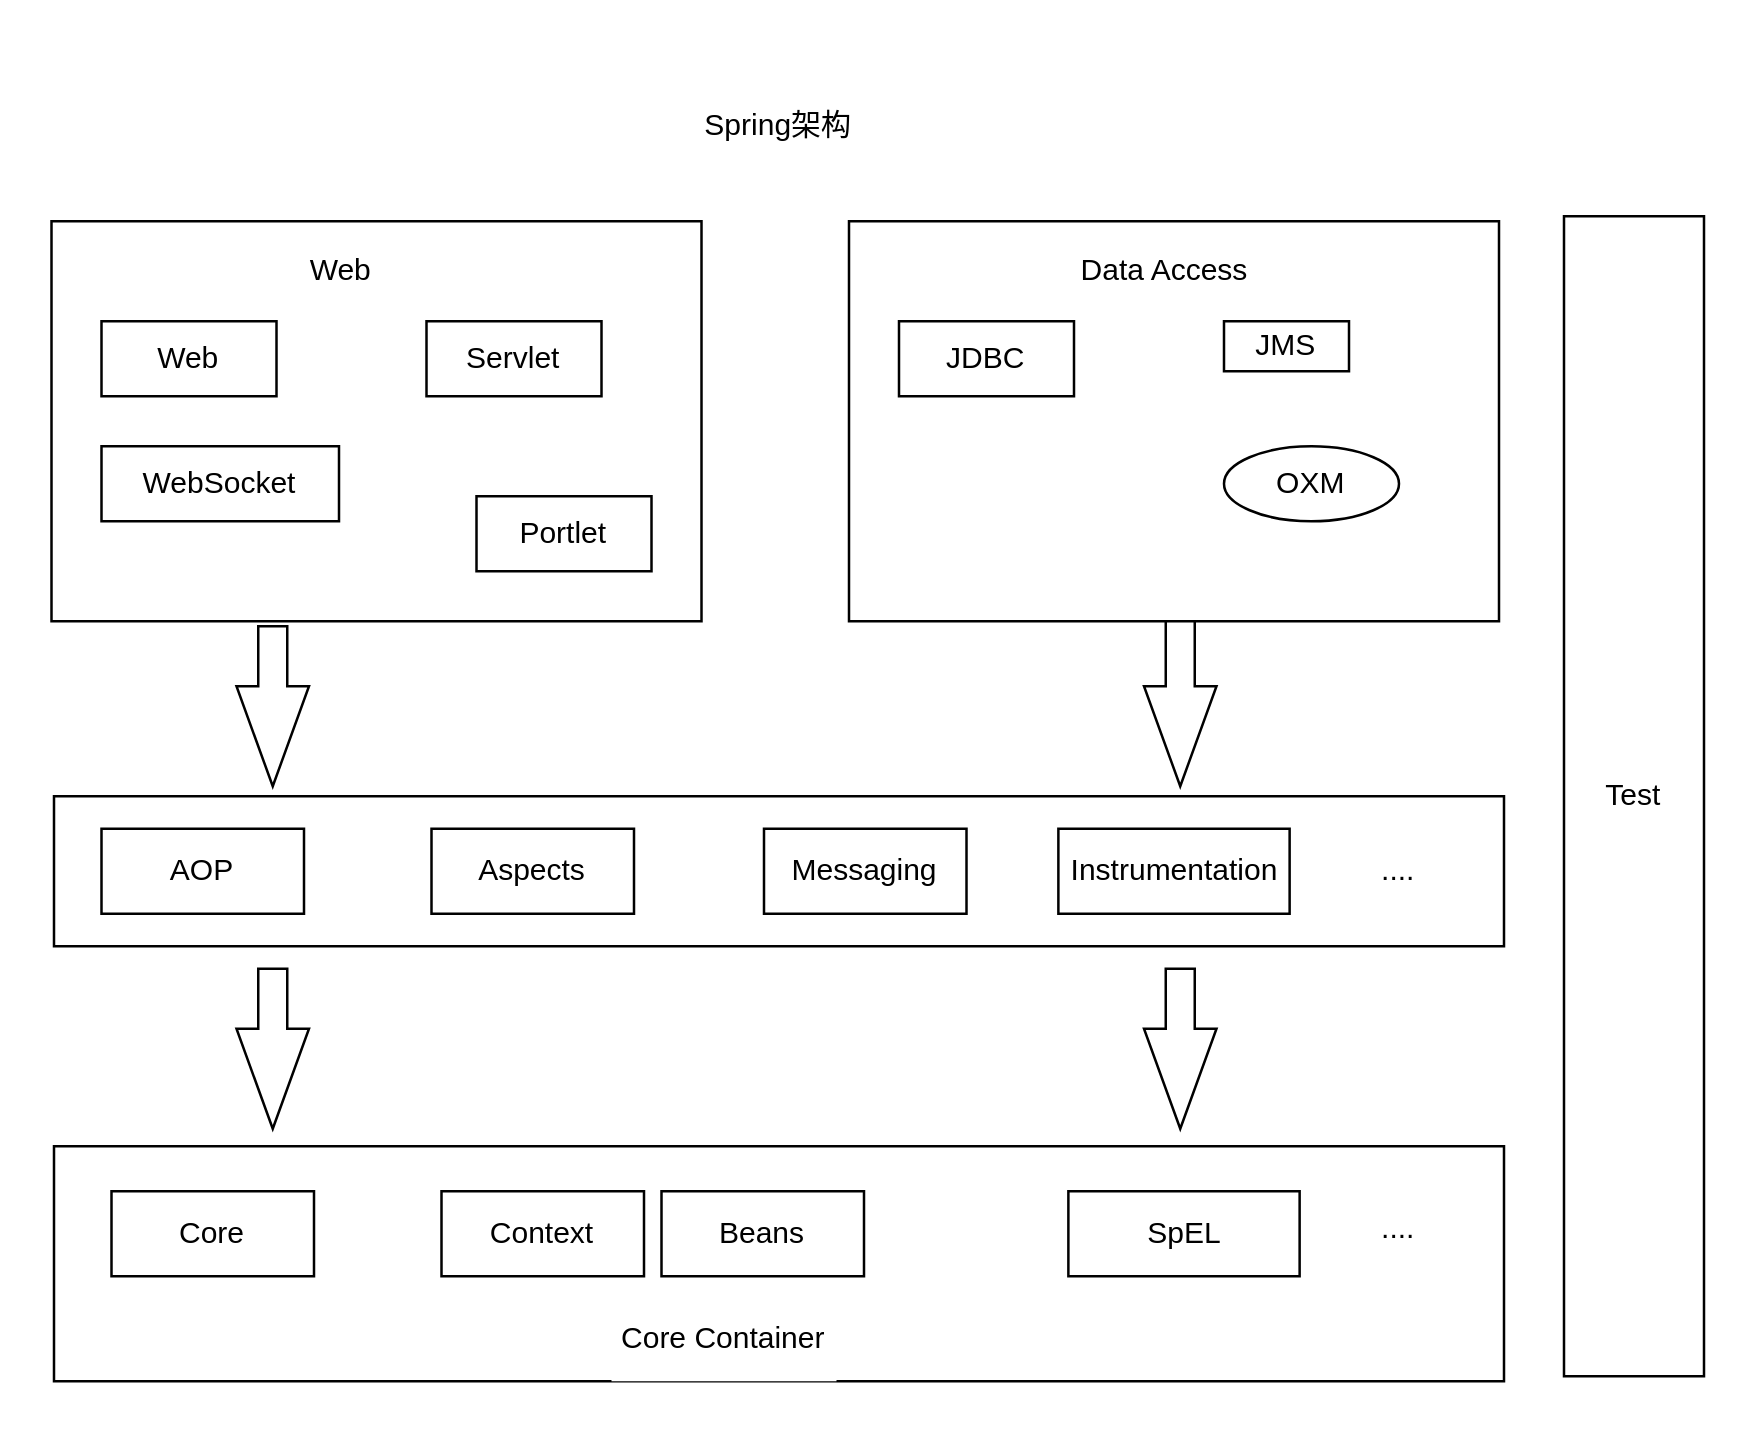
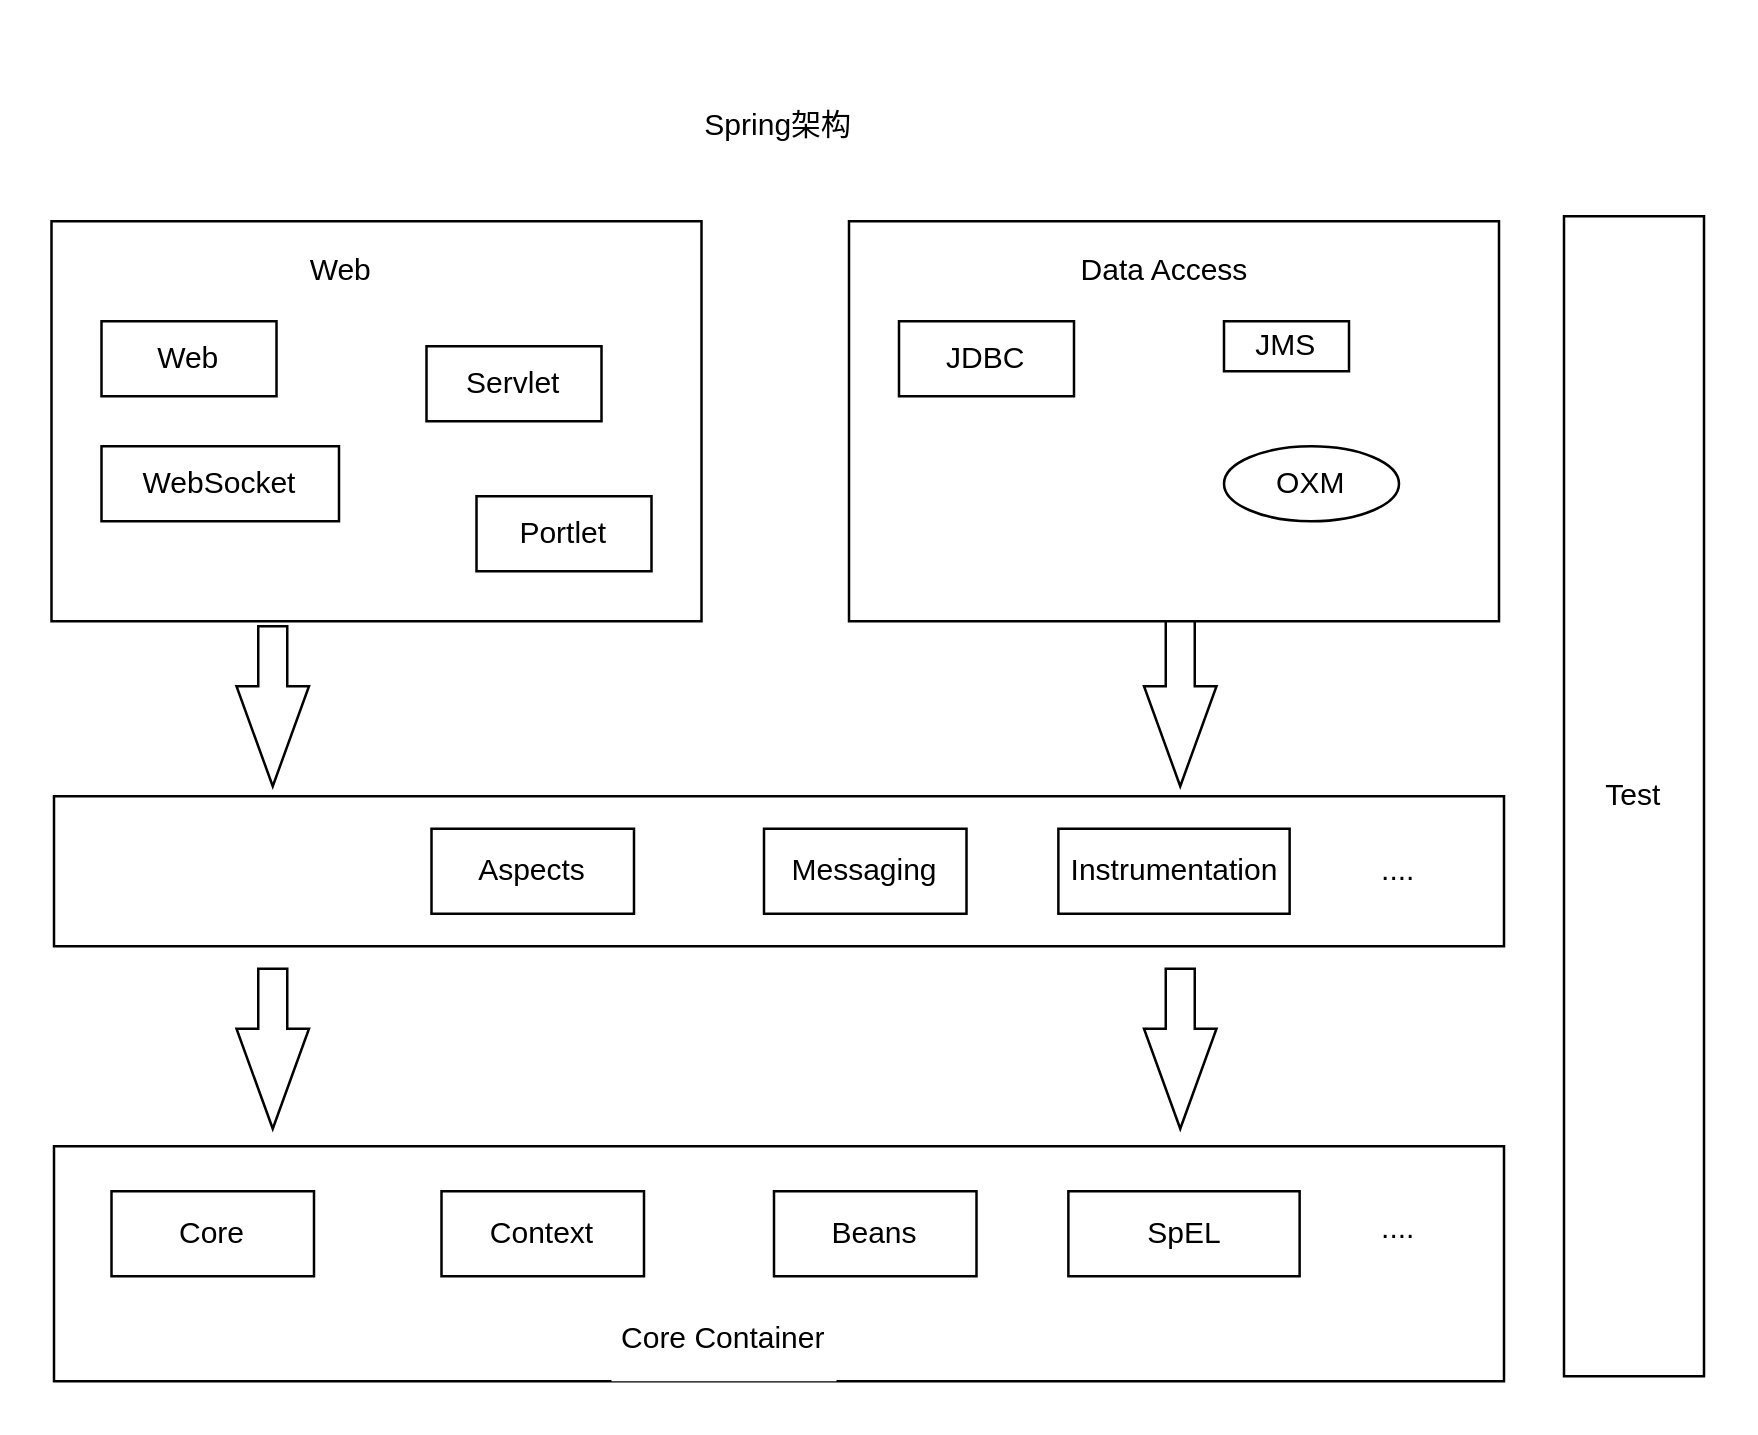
(514, 359) -> (514, 384)
(203, 871) -> none
(763, 1234) -> (875, 1234)
